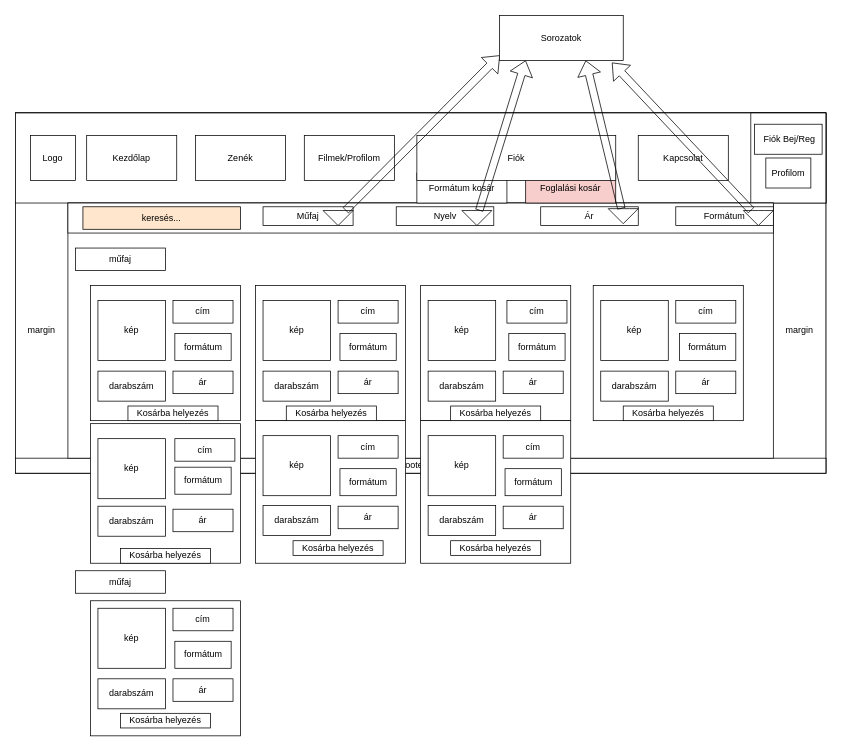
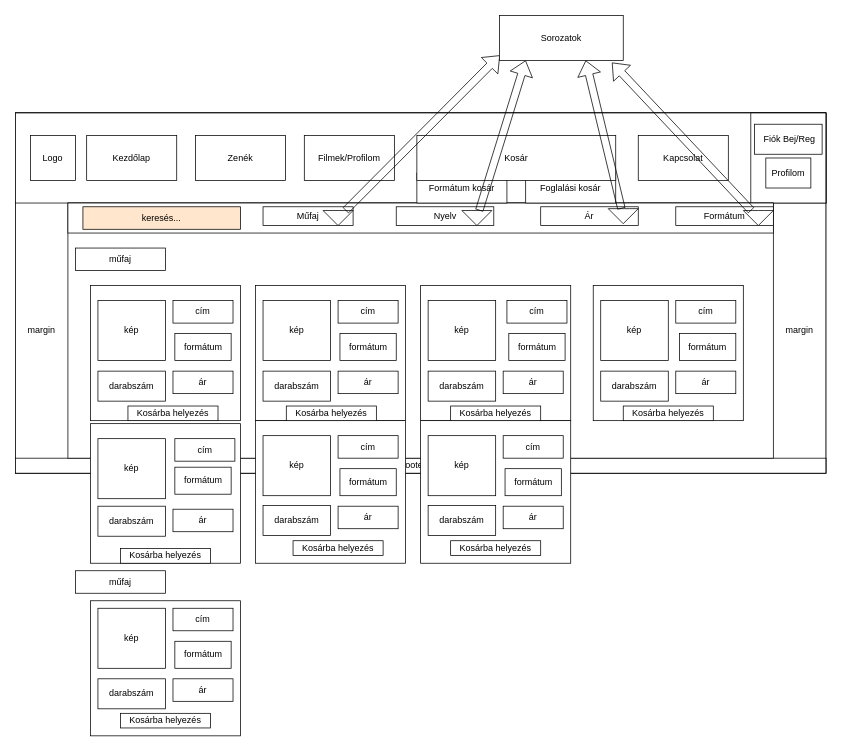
(516, 158) -> (516, 158)
(570, 188) -> (570, 188)
